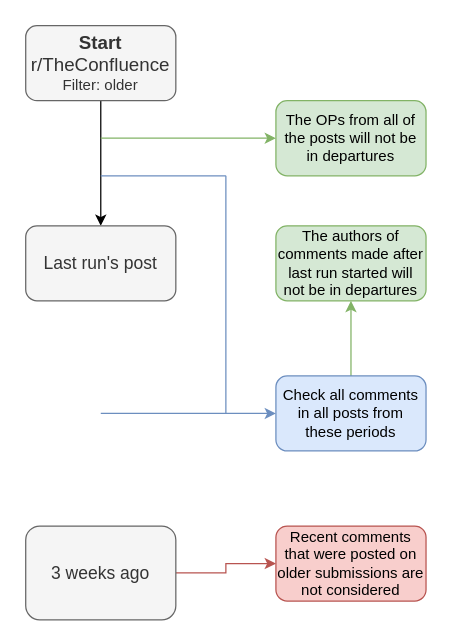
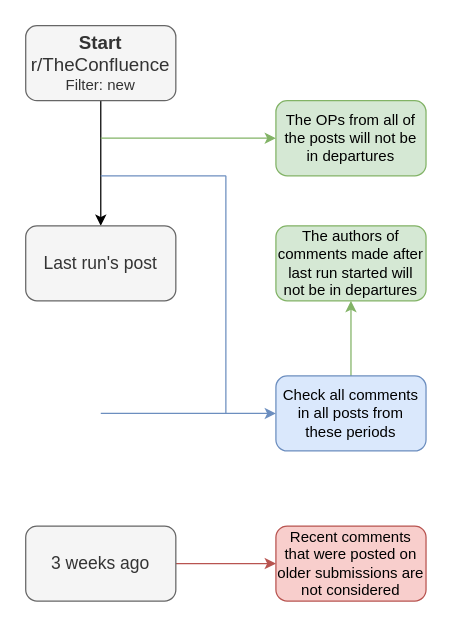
(101, 63) -> (101, 63)
(101, 573) -> (101, 563)
